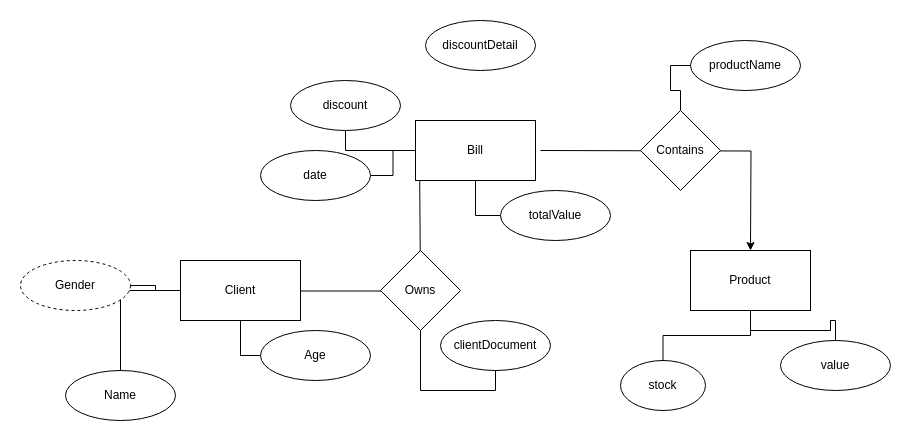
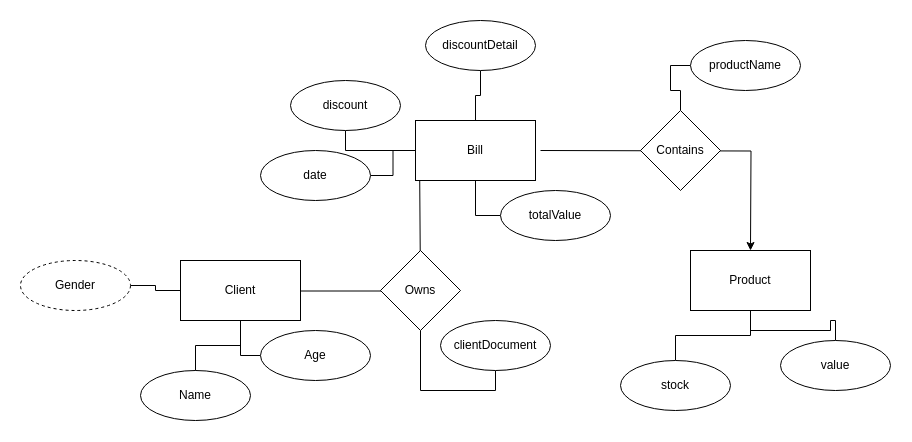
none -> (478, 96)
(663, 386) -> (676, 386)
(121, 396) -> (196, 396)
